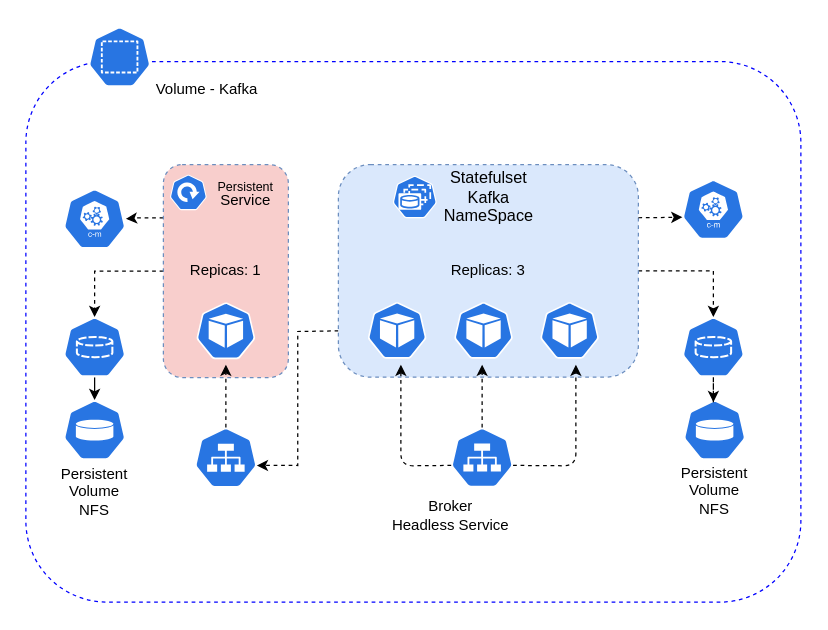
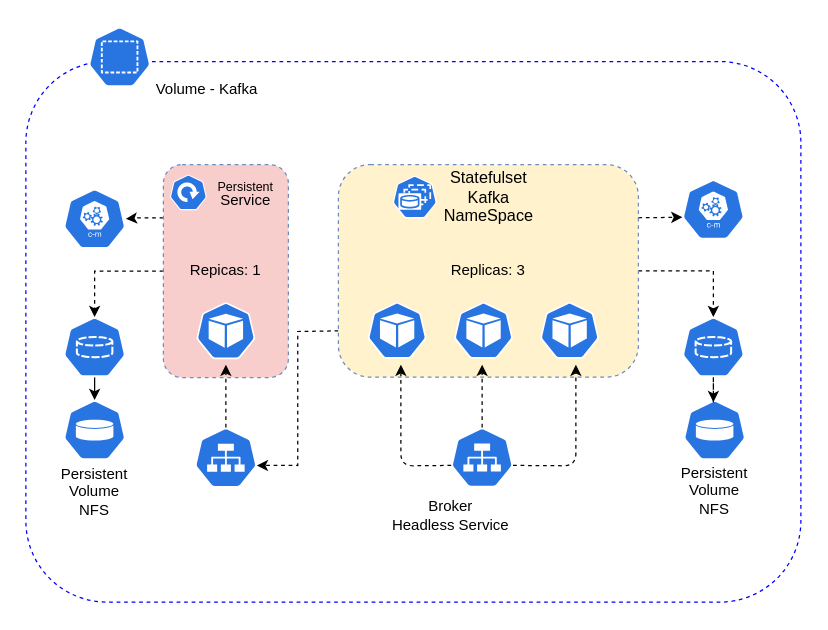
(488, 271) -> (488, 271)
